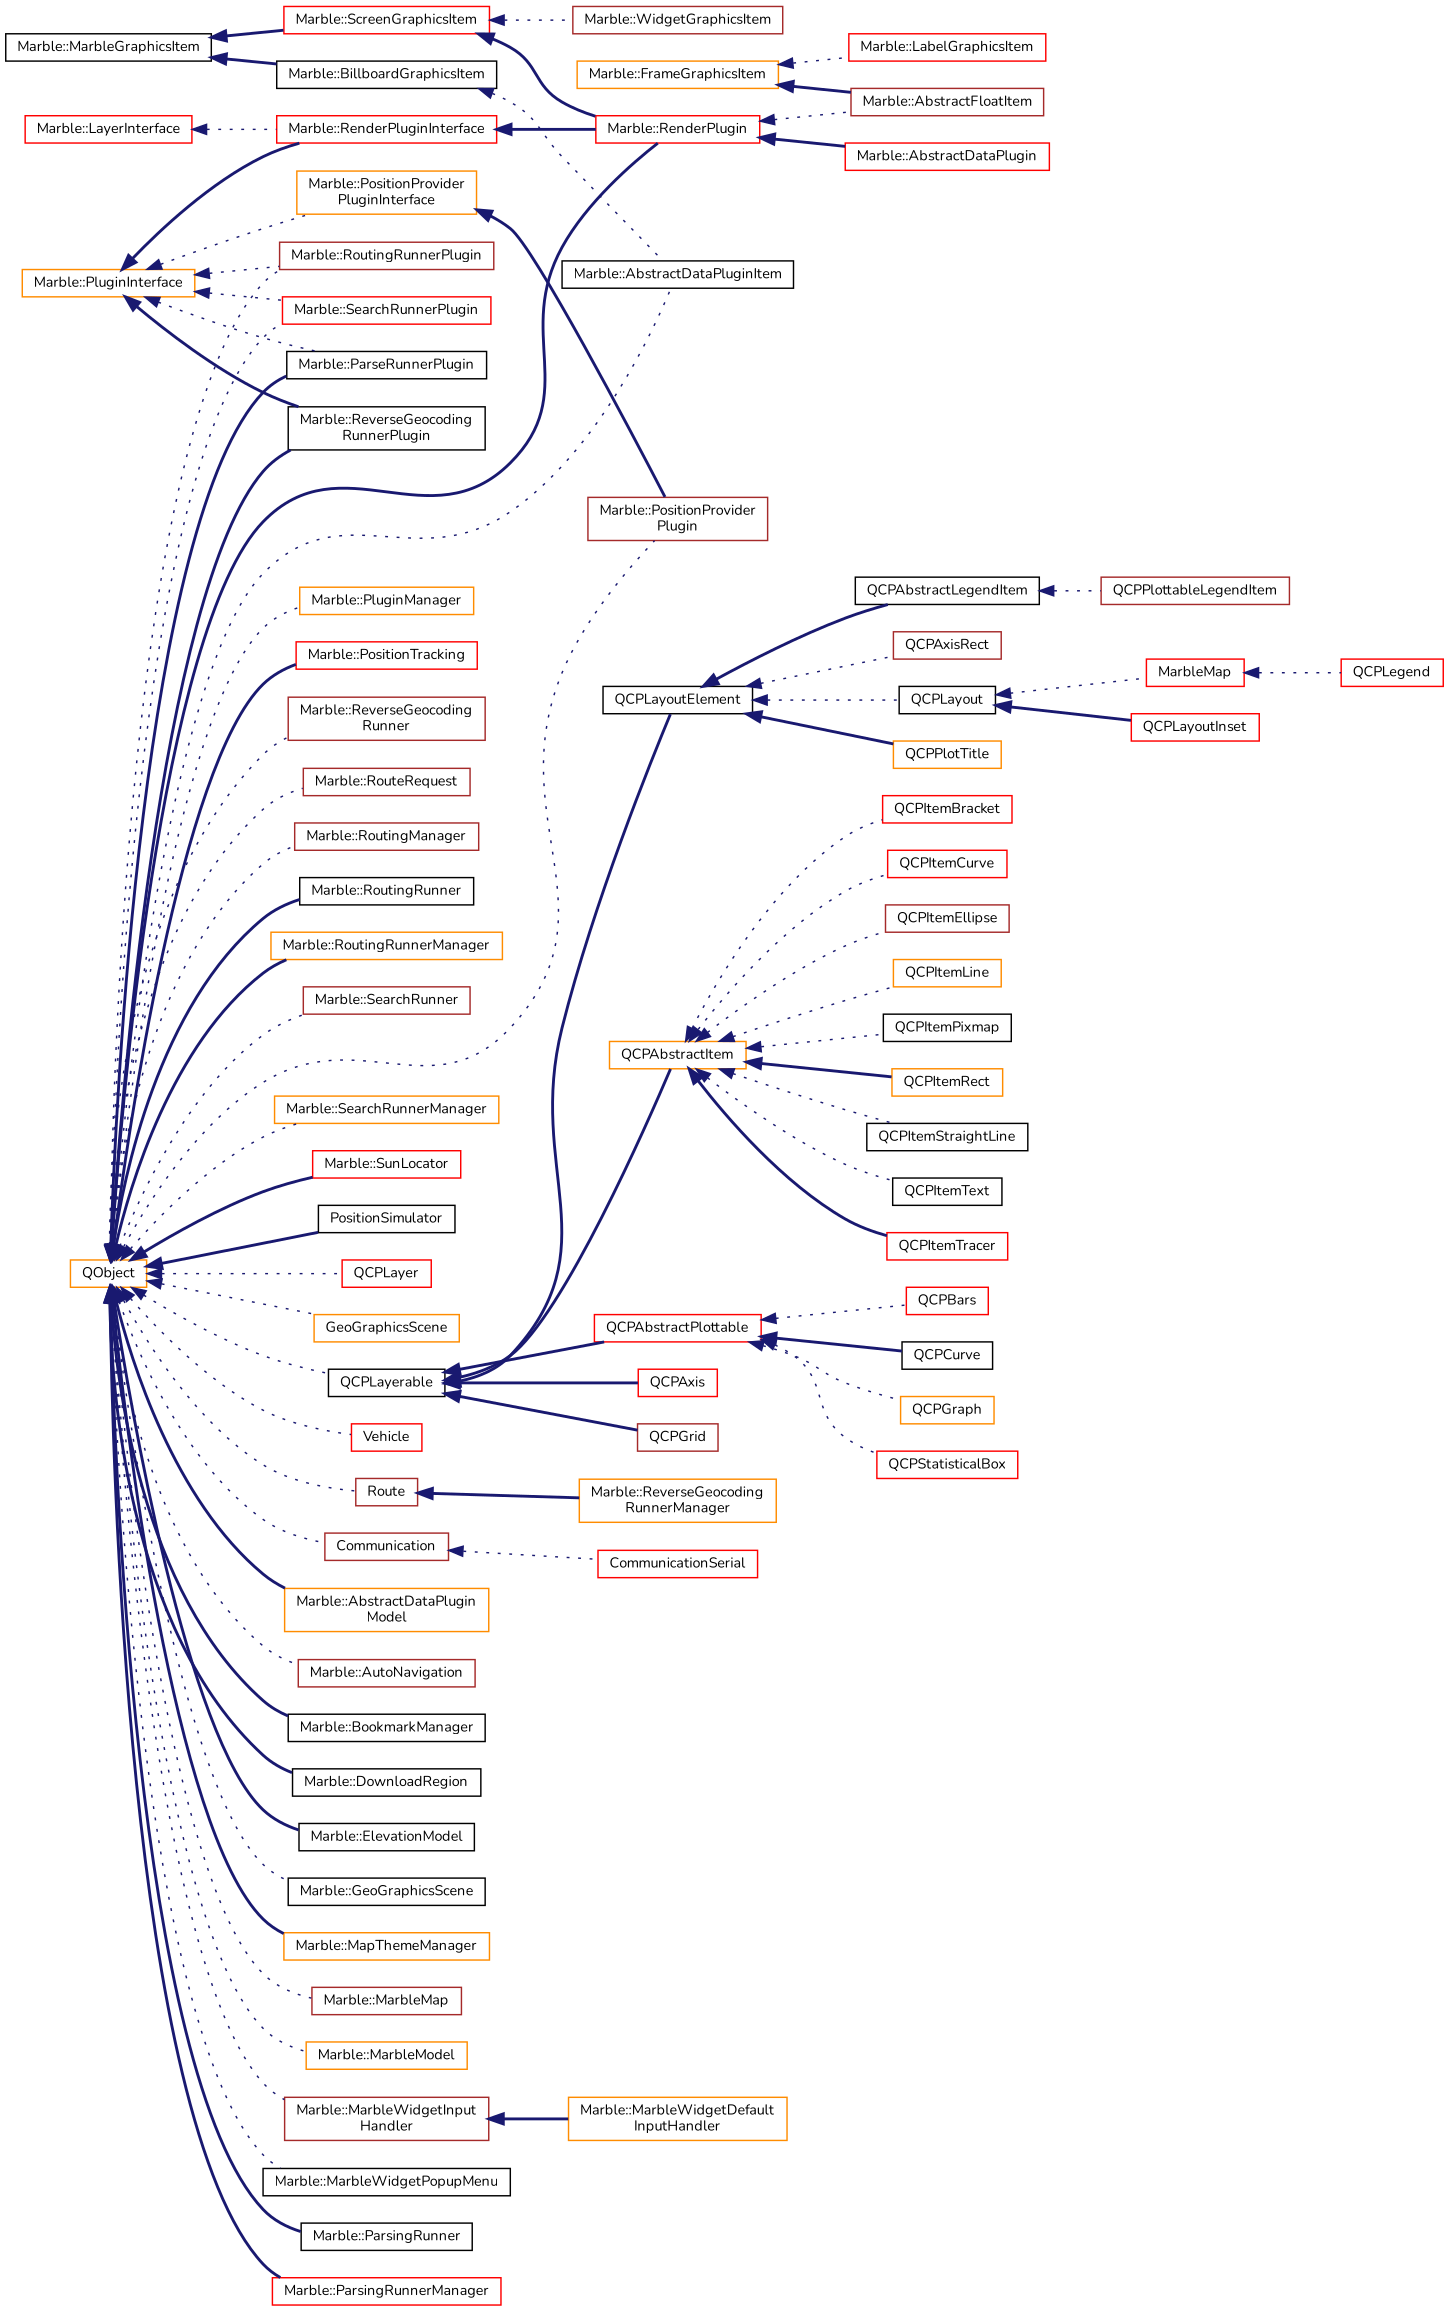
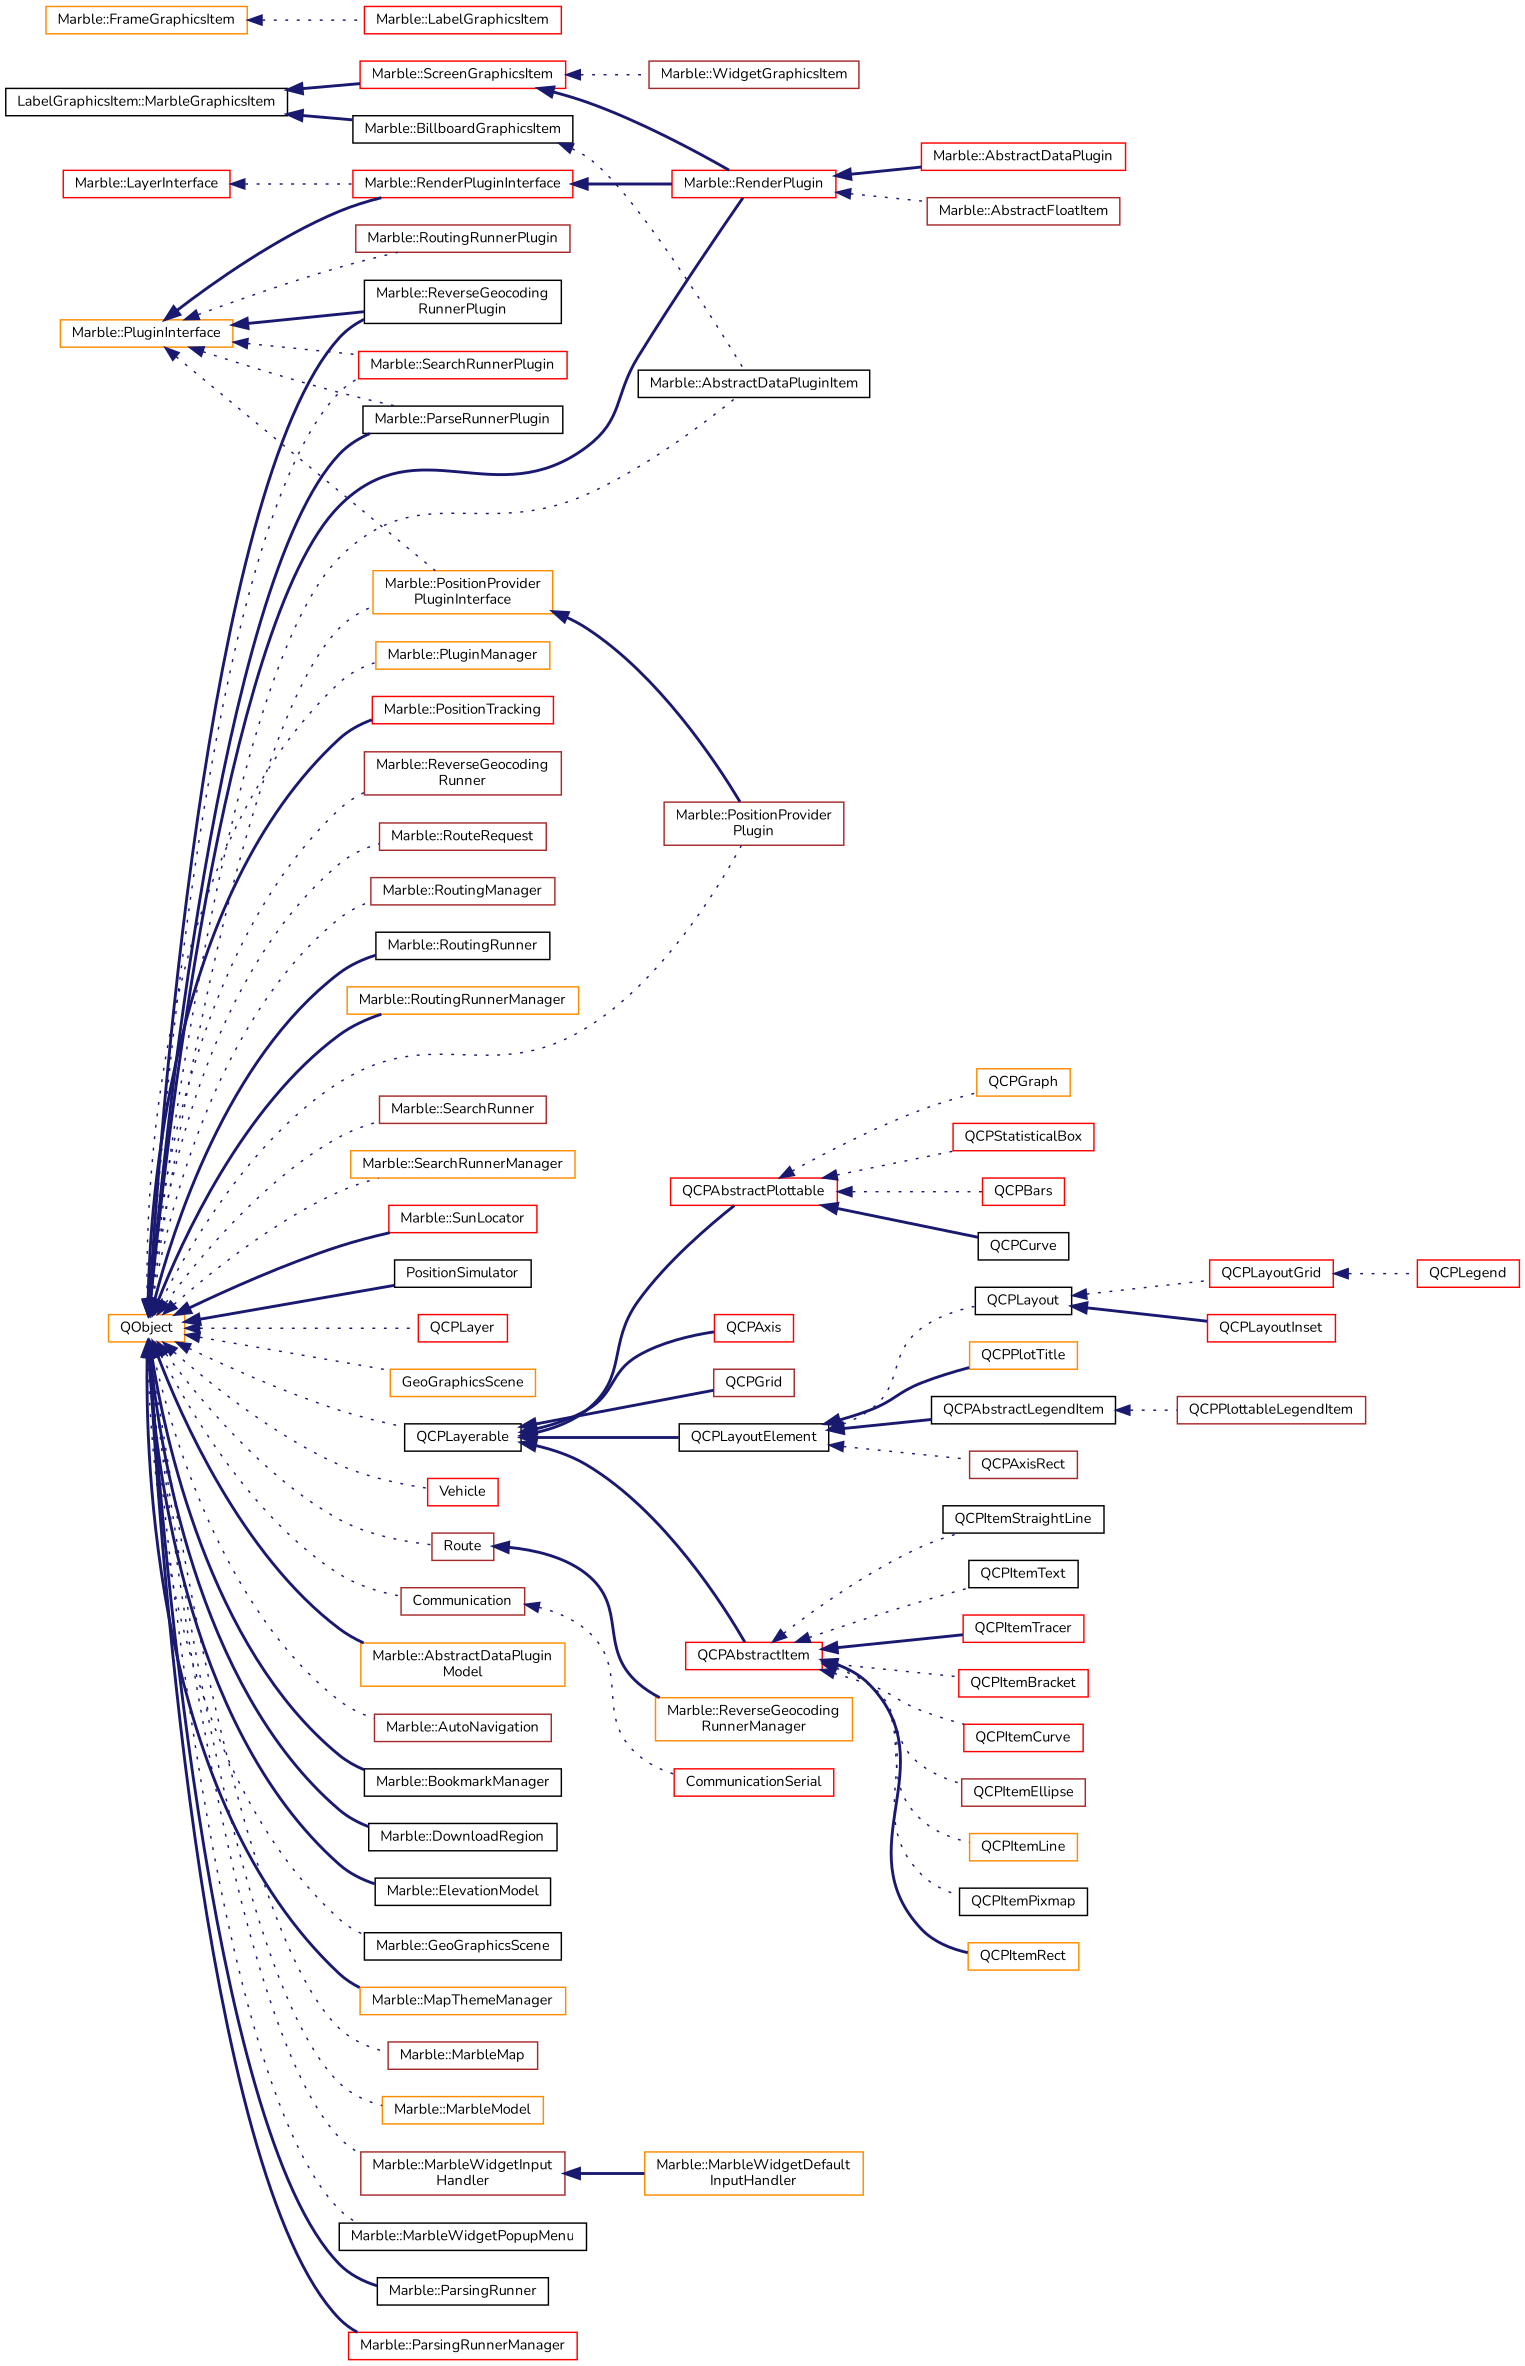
(109, 47) -> (147, 102)
(822, 89) -> none
(155, 618) -> (212, 971)
(1195, 673) -> (1271, 1274)
(678, 1055) -> (754, 1656)
